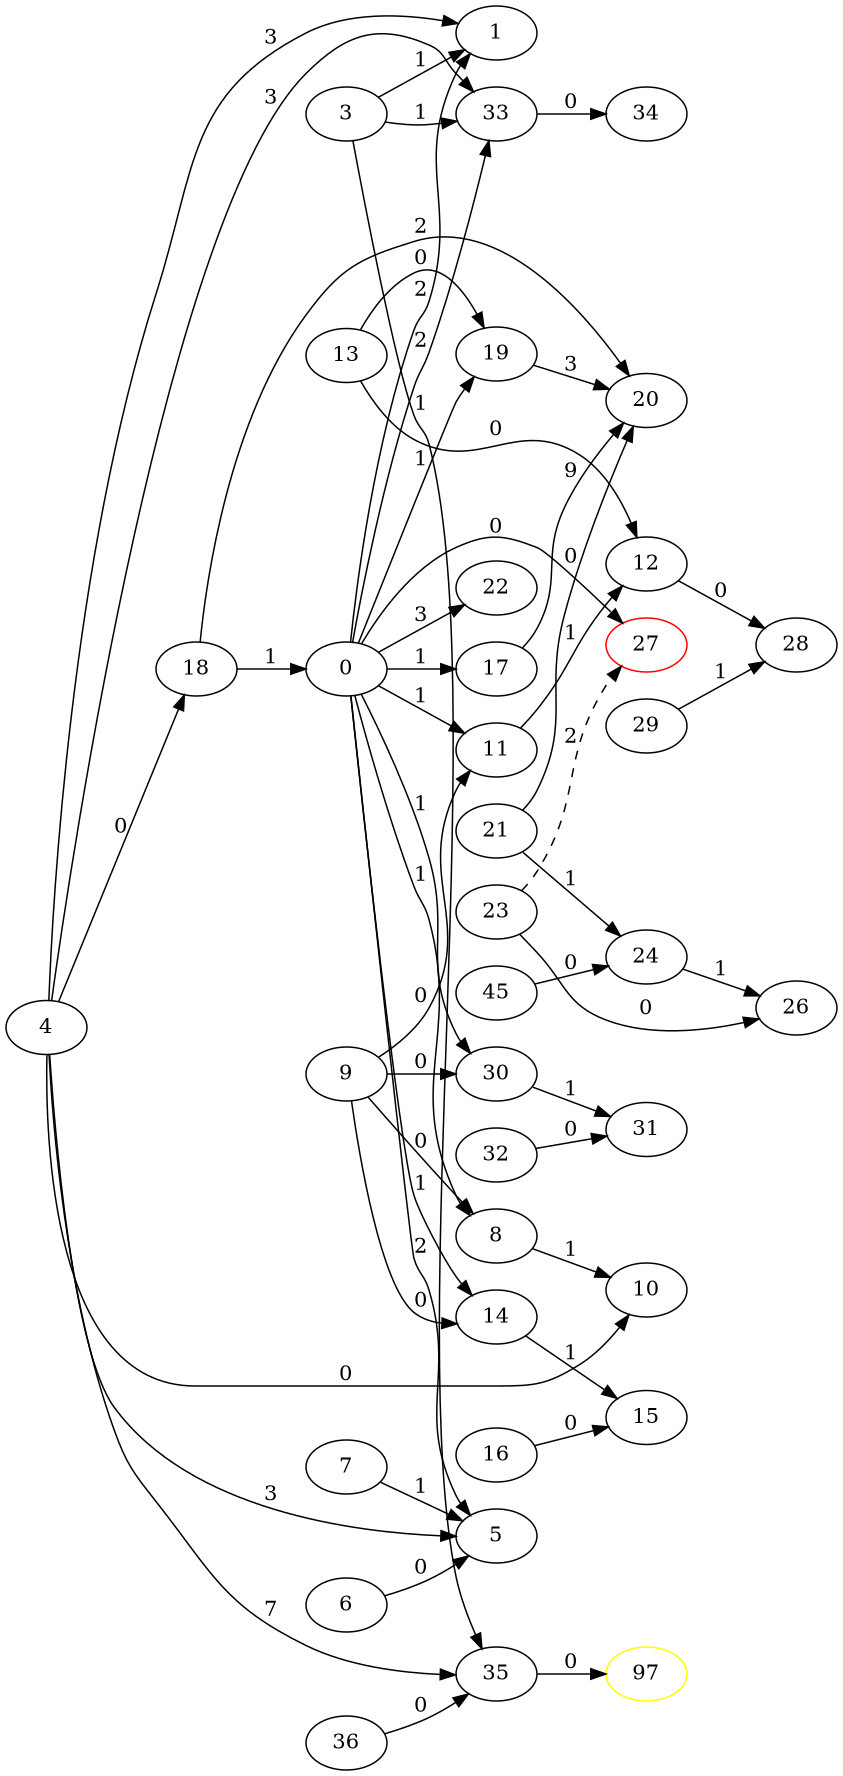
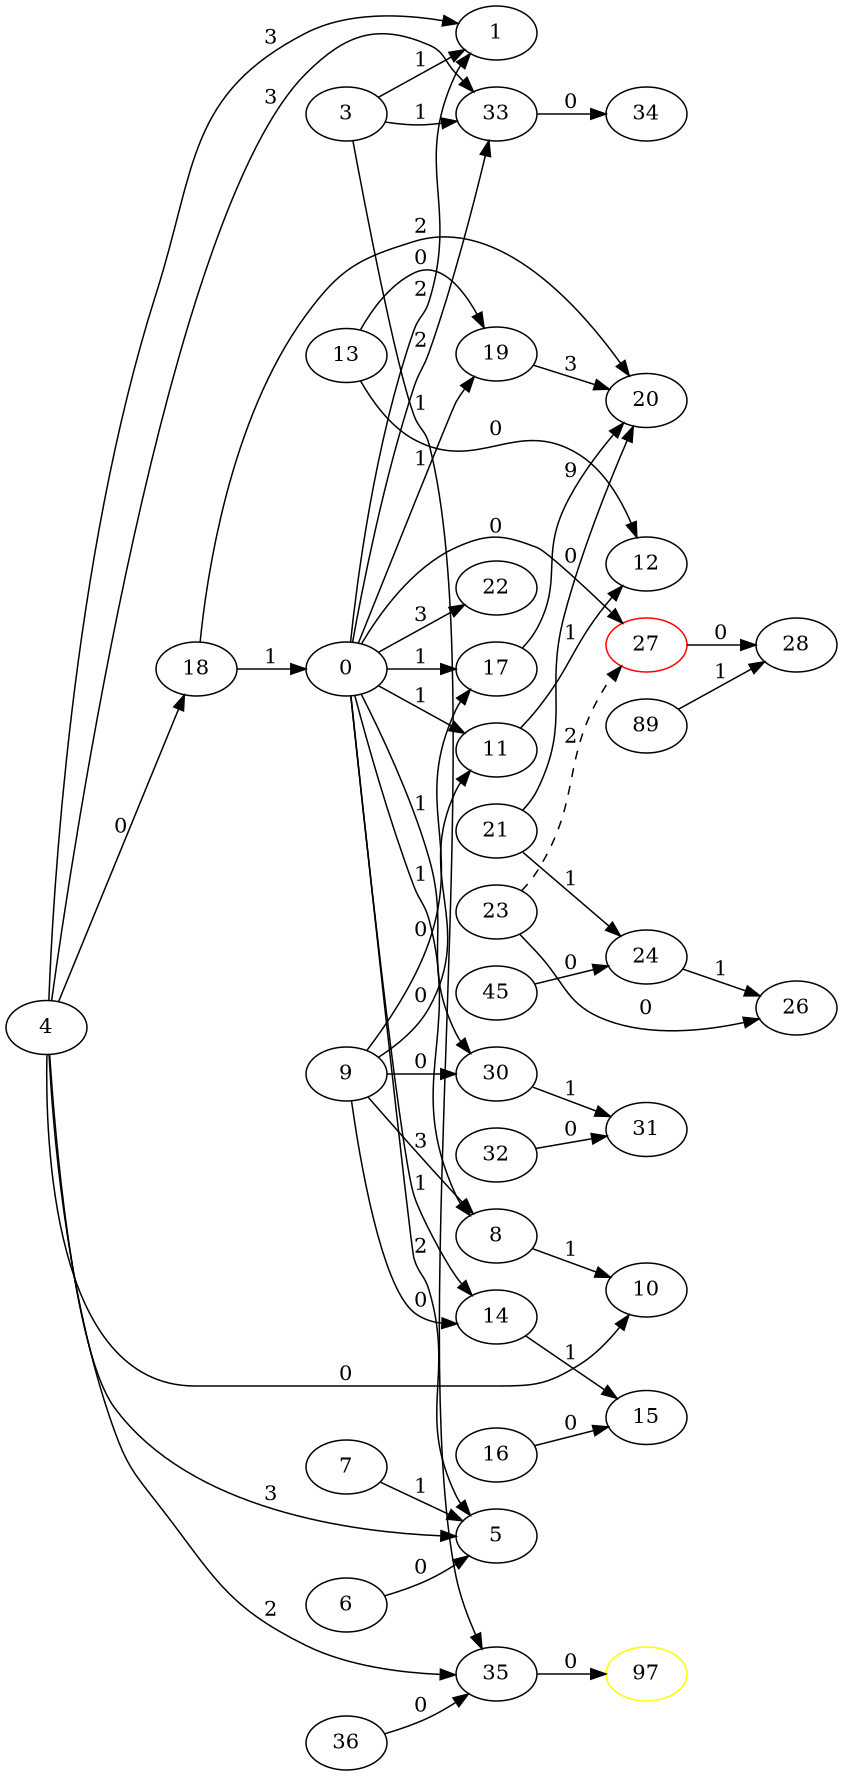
(715, 601) -> (714, 645)
(646, 726) -> (646, 726)
none -> (424, 955)
(422, 1142) -> (422, 1142)
(272, 1610) -> (272, 1610)
